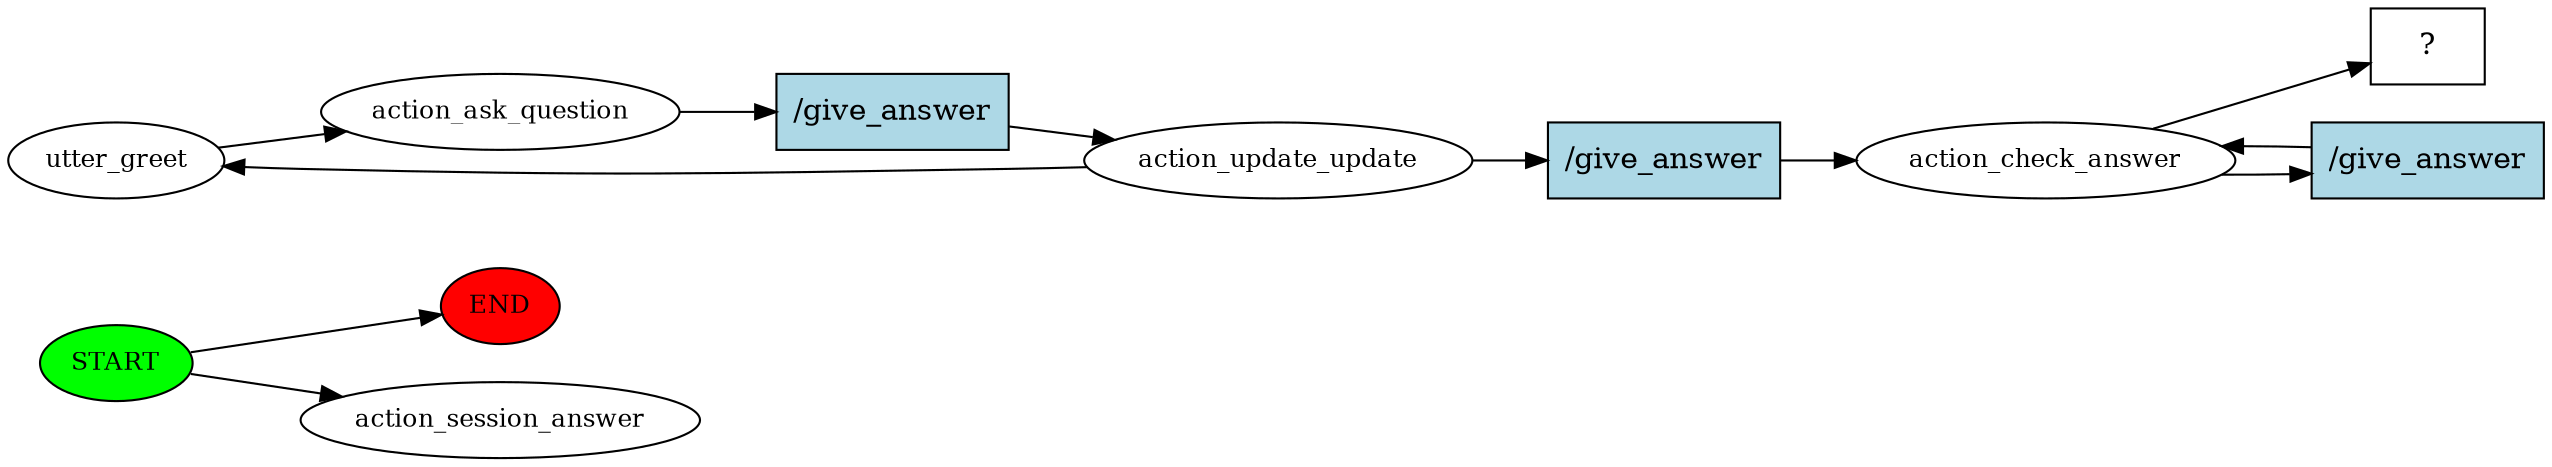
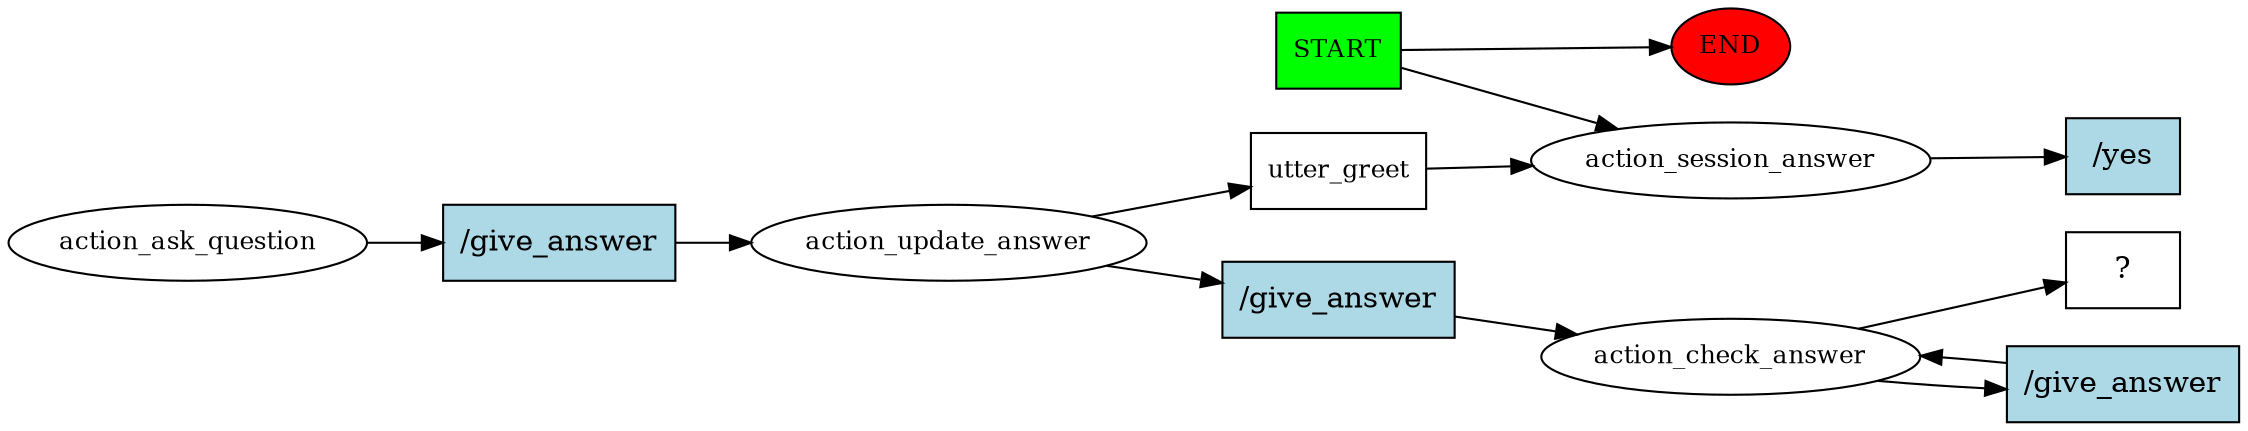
(271, 141) -> (1469, 168)
none -> (2123, 156)
(116, 160) -> (1339, 171)
(1278, 160) -> (949, 243)
(116, 363) -> (1339, 51)
